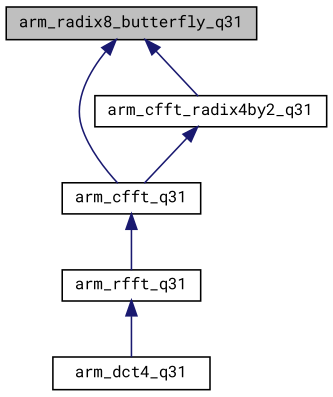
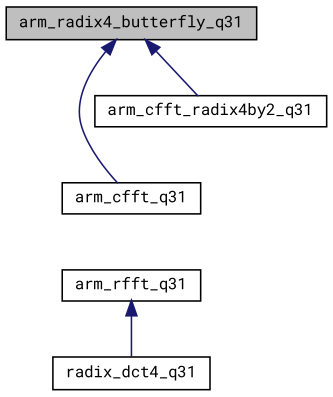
(131, 23) -> (131, 23)
(166, 161) -> none
(131, 250) -> none
(131, 373) -> (131, 373)
